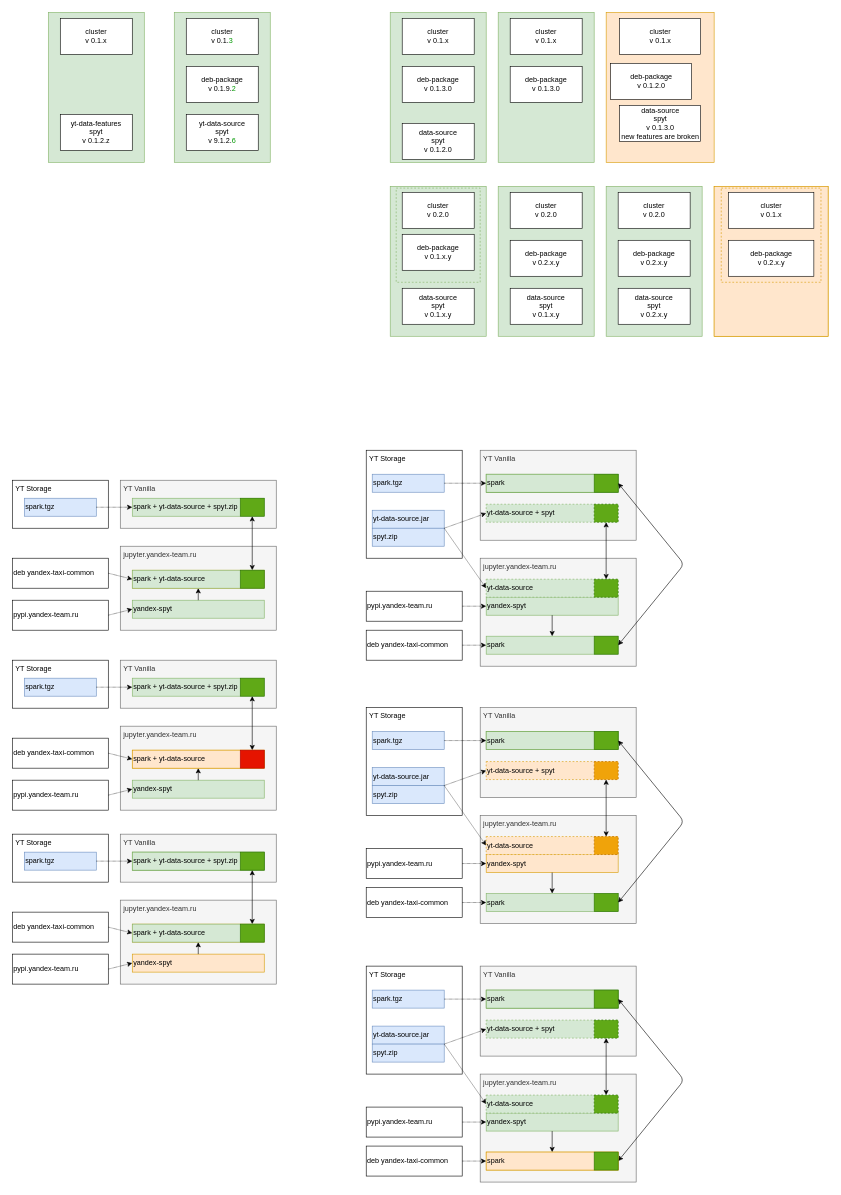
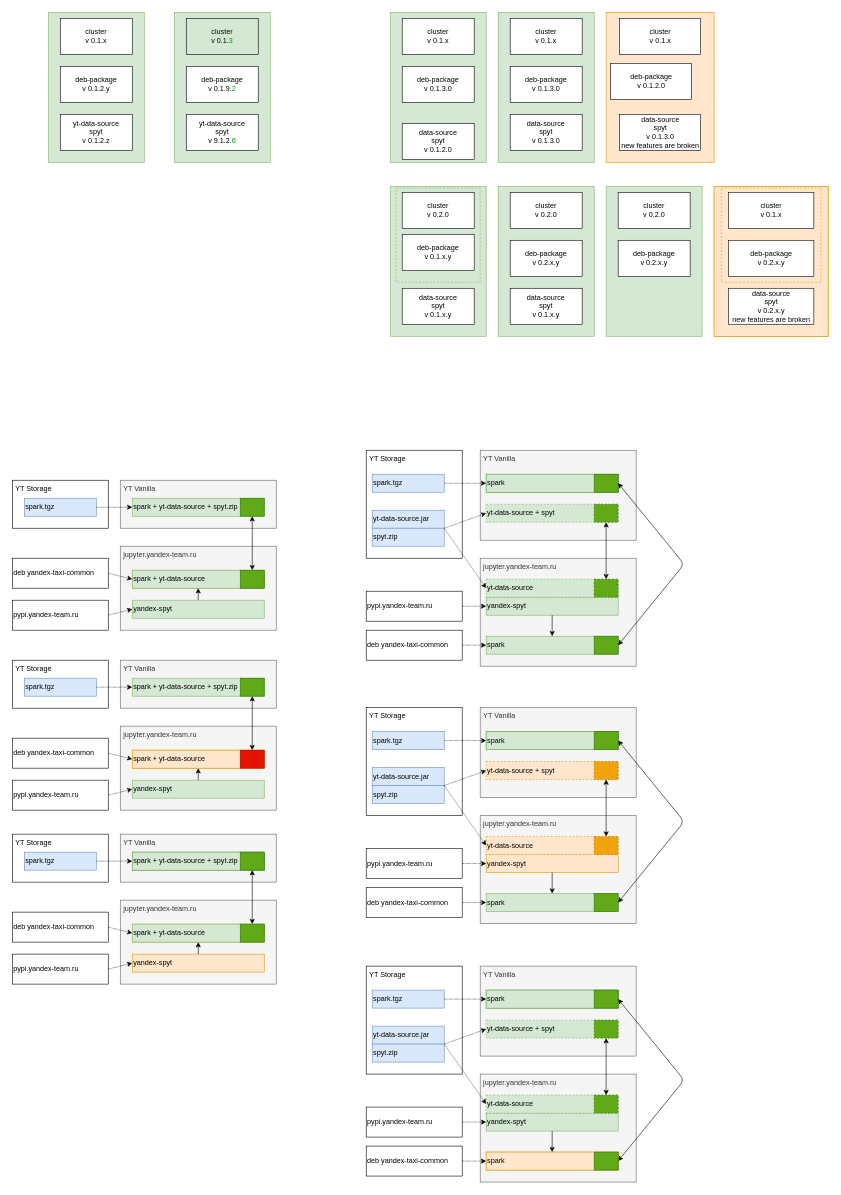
(222, 36) -> (222, 36)
none -> (96, 84)
(660, 123) -> (660, 132)
(96, 132) -> (96, 132)
none -> (546, 132)
(654, 306) -> none
none -> (771, 306)
